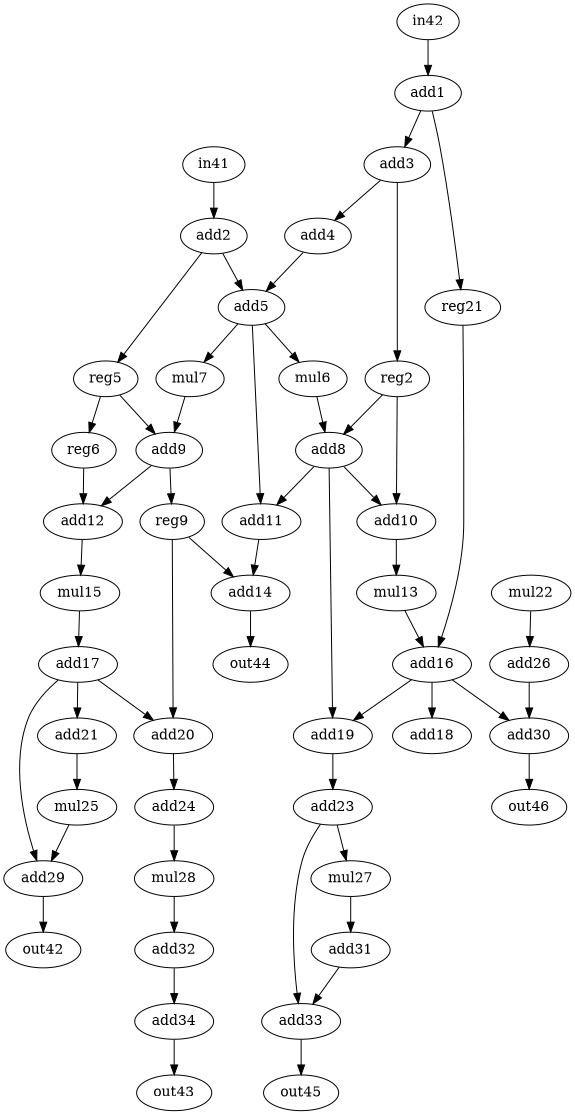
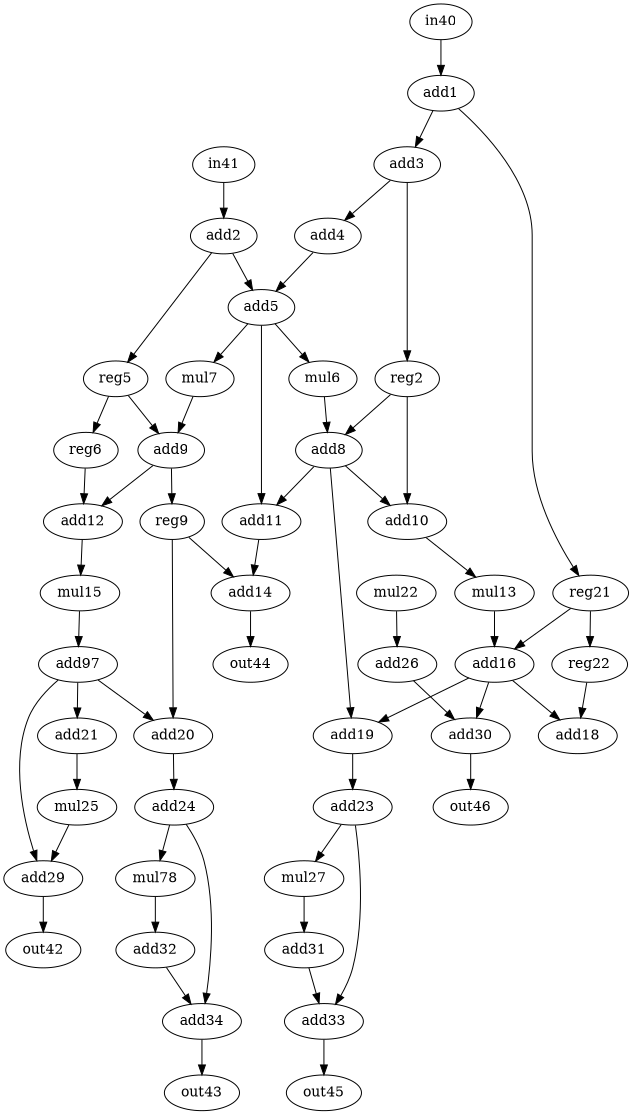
(428, 22) -> (441, 22)
(78, 664) -> (78, 664)
none -> (590, 664)
(174, 879) -> (155, 879)
none -> (211, 906)
